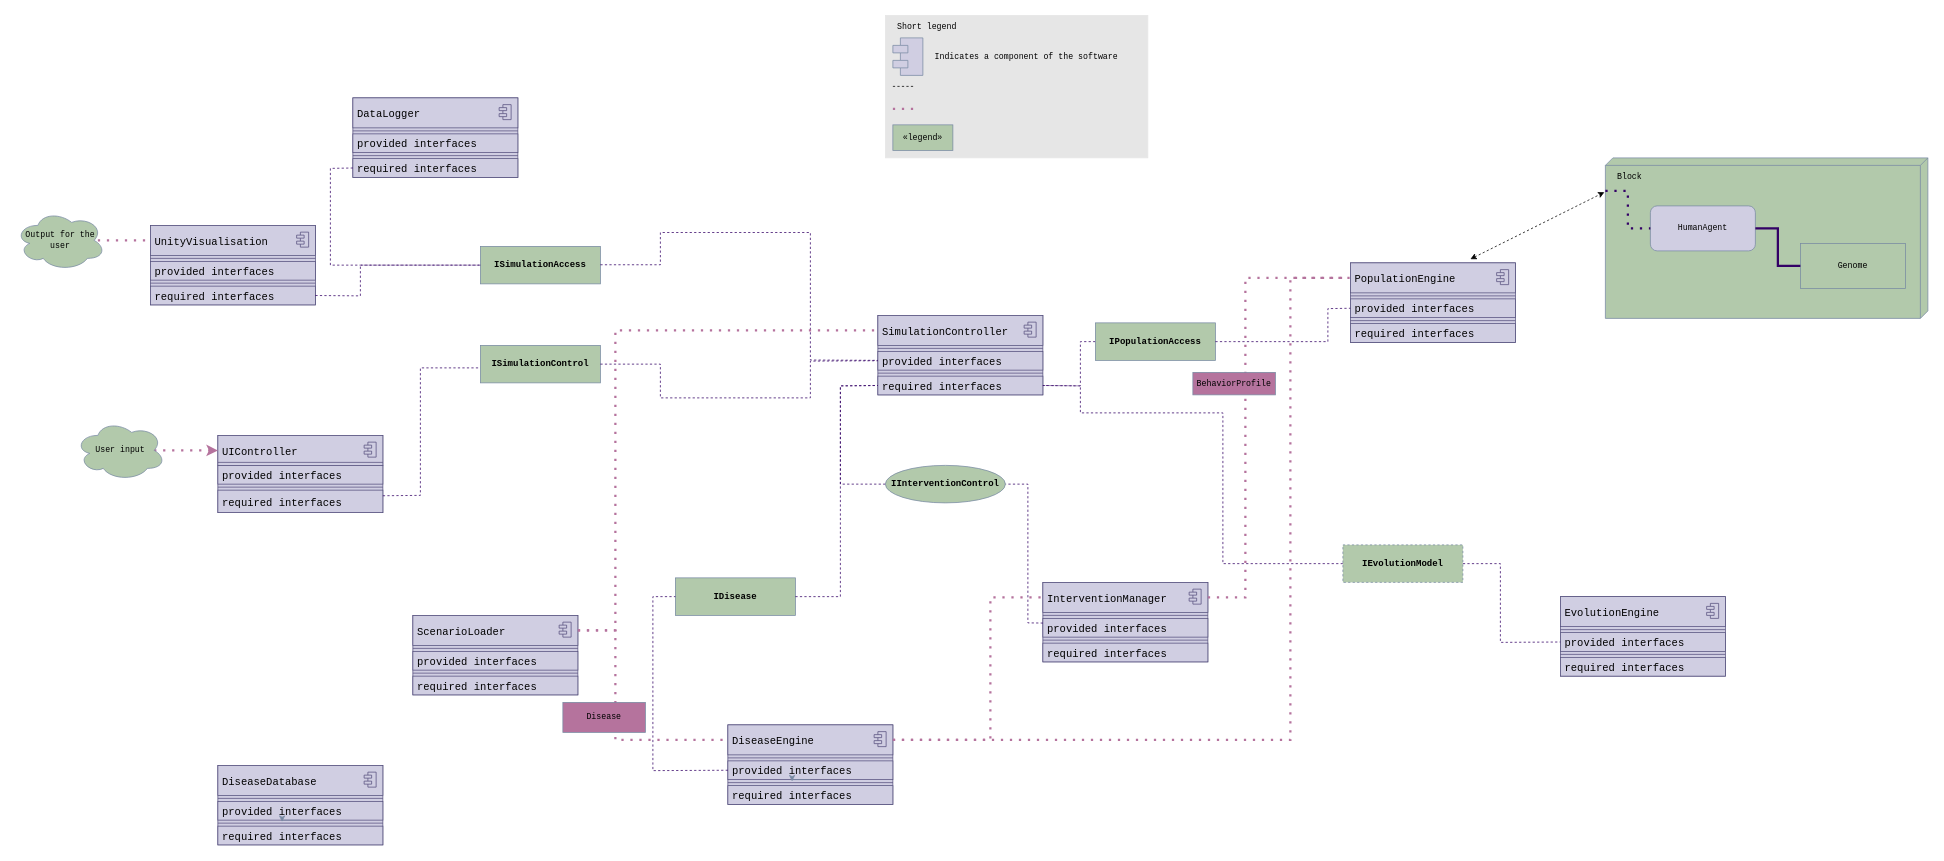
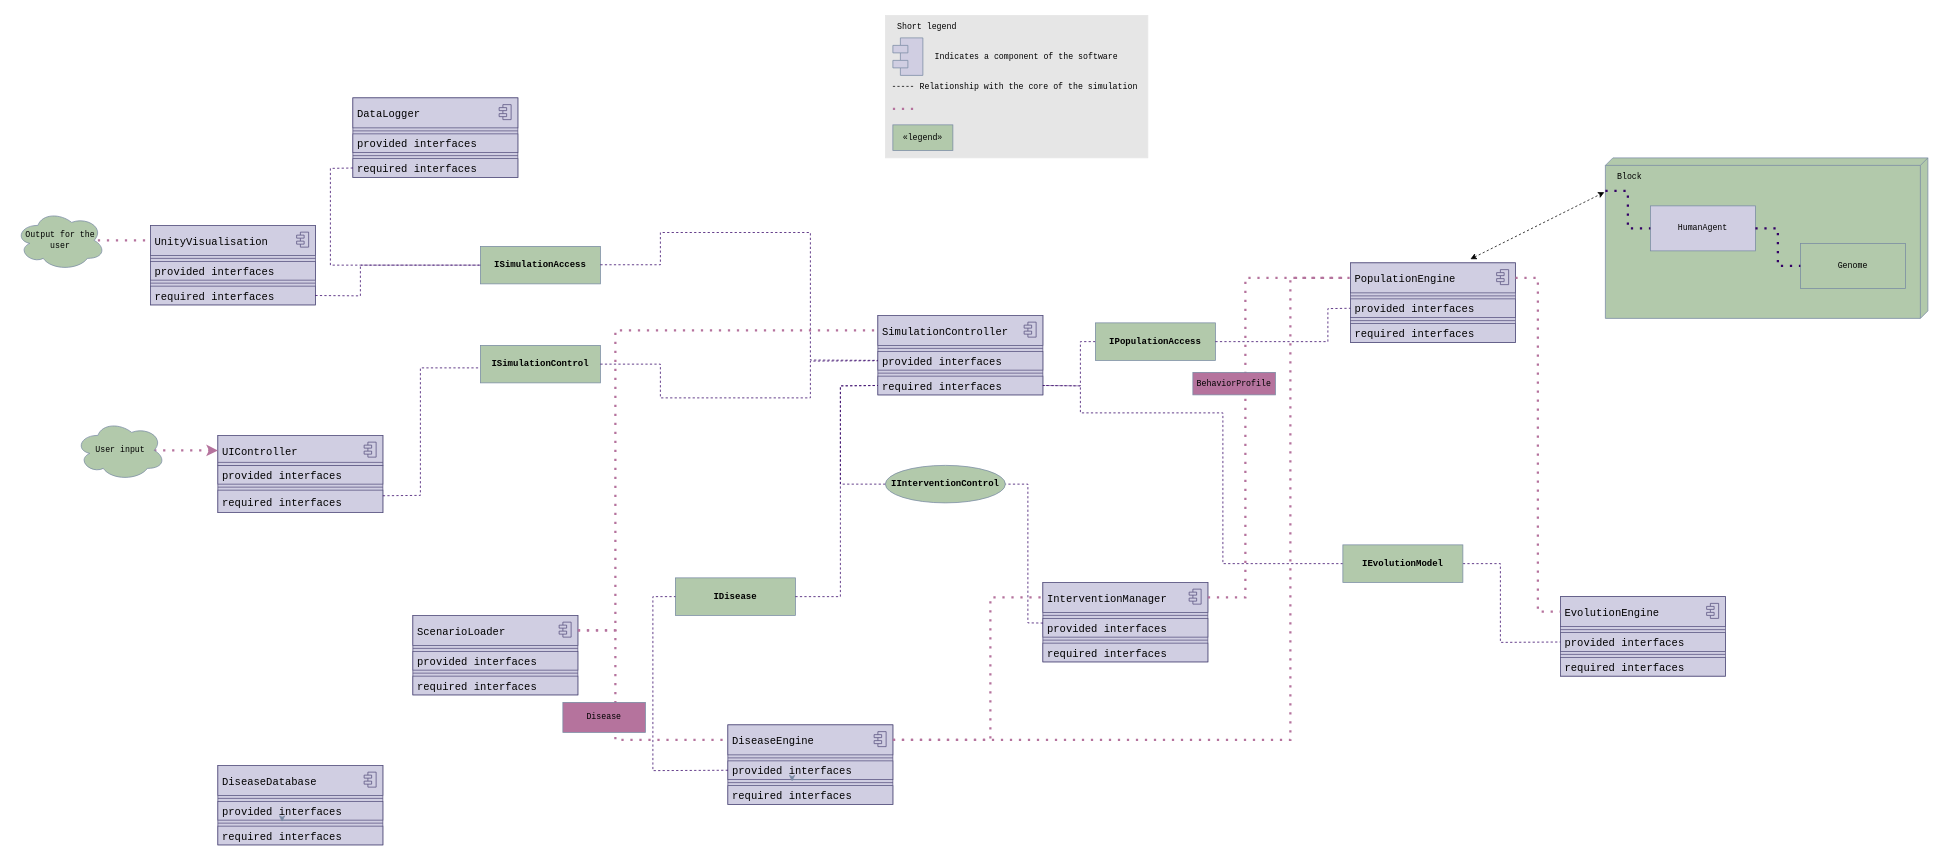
none -> (1032, 87)
(1703, 228) -> (1703, 228)
(1778, 248) -> (1778, 248)
none -> (1538, 442)
(1403, 564) -> (1403, 564)
